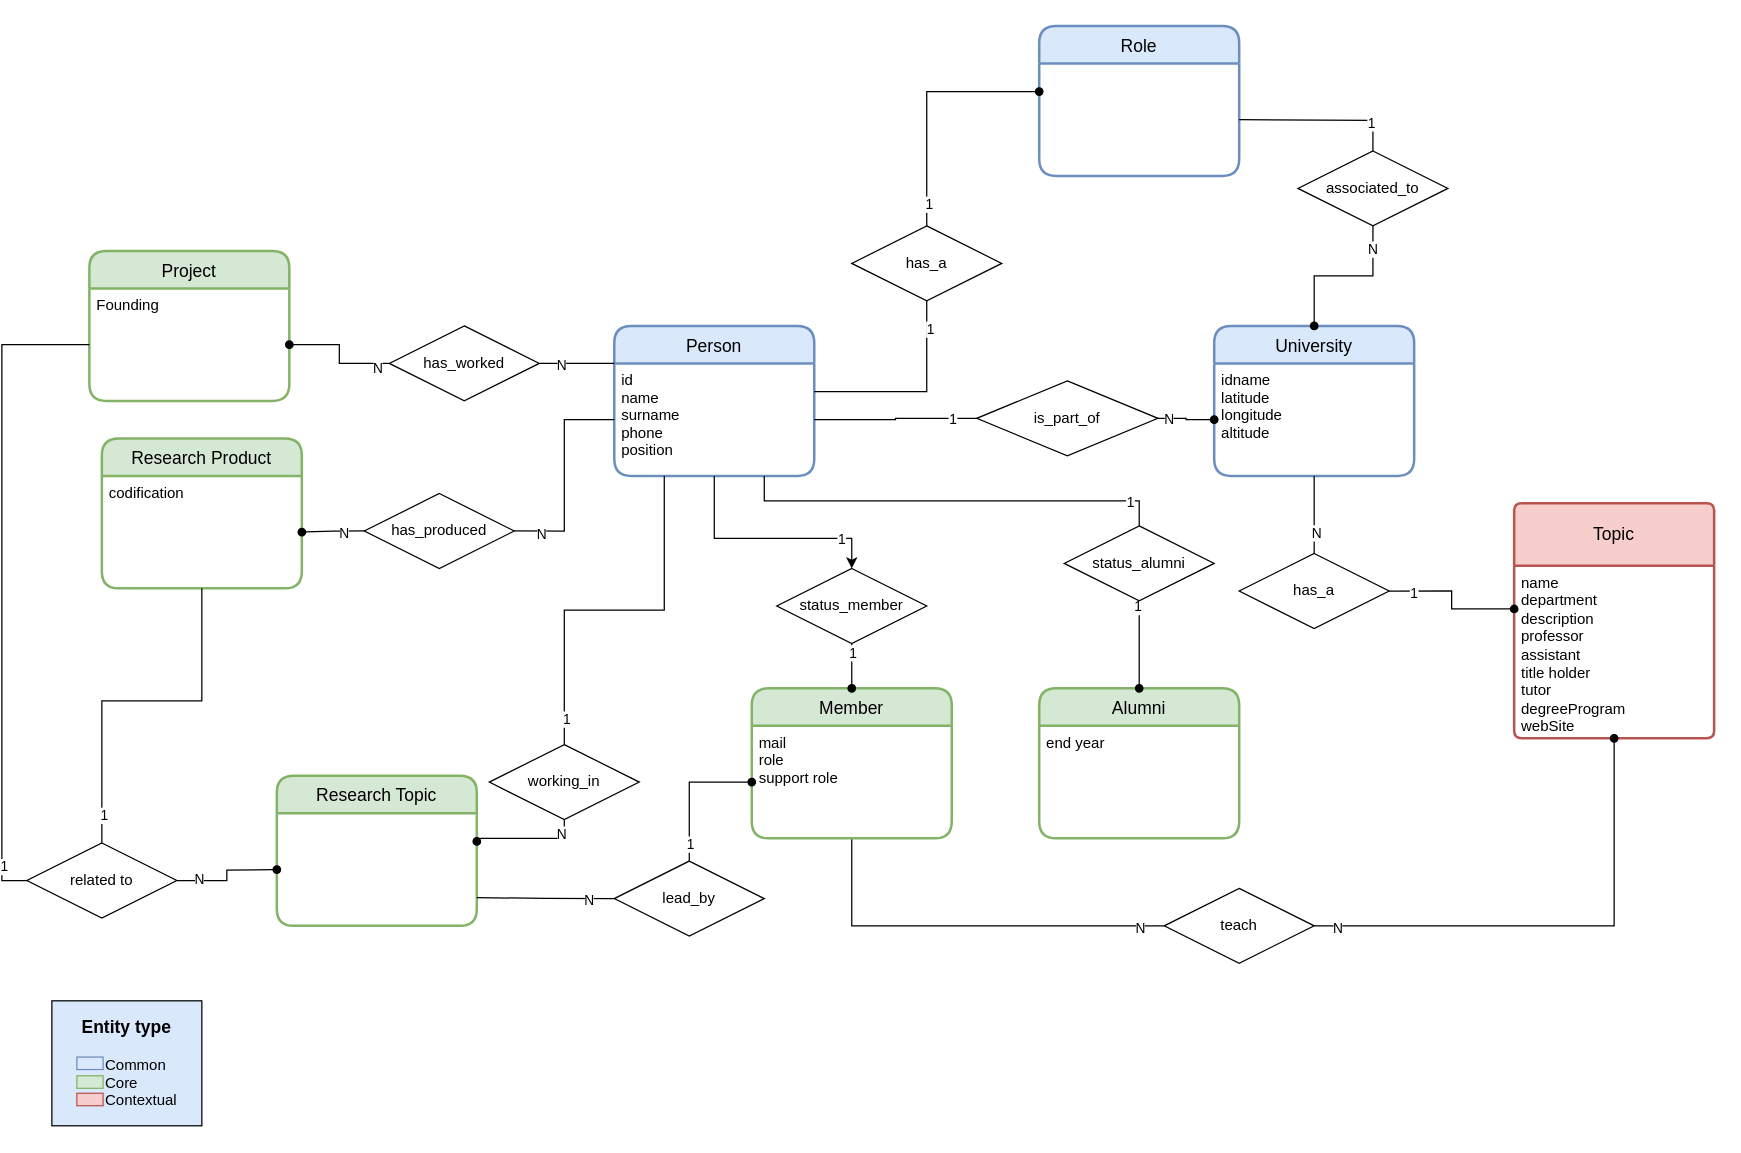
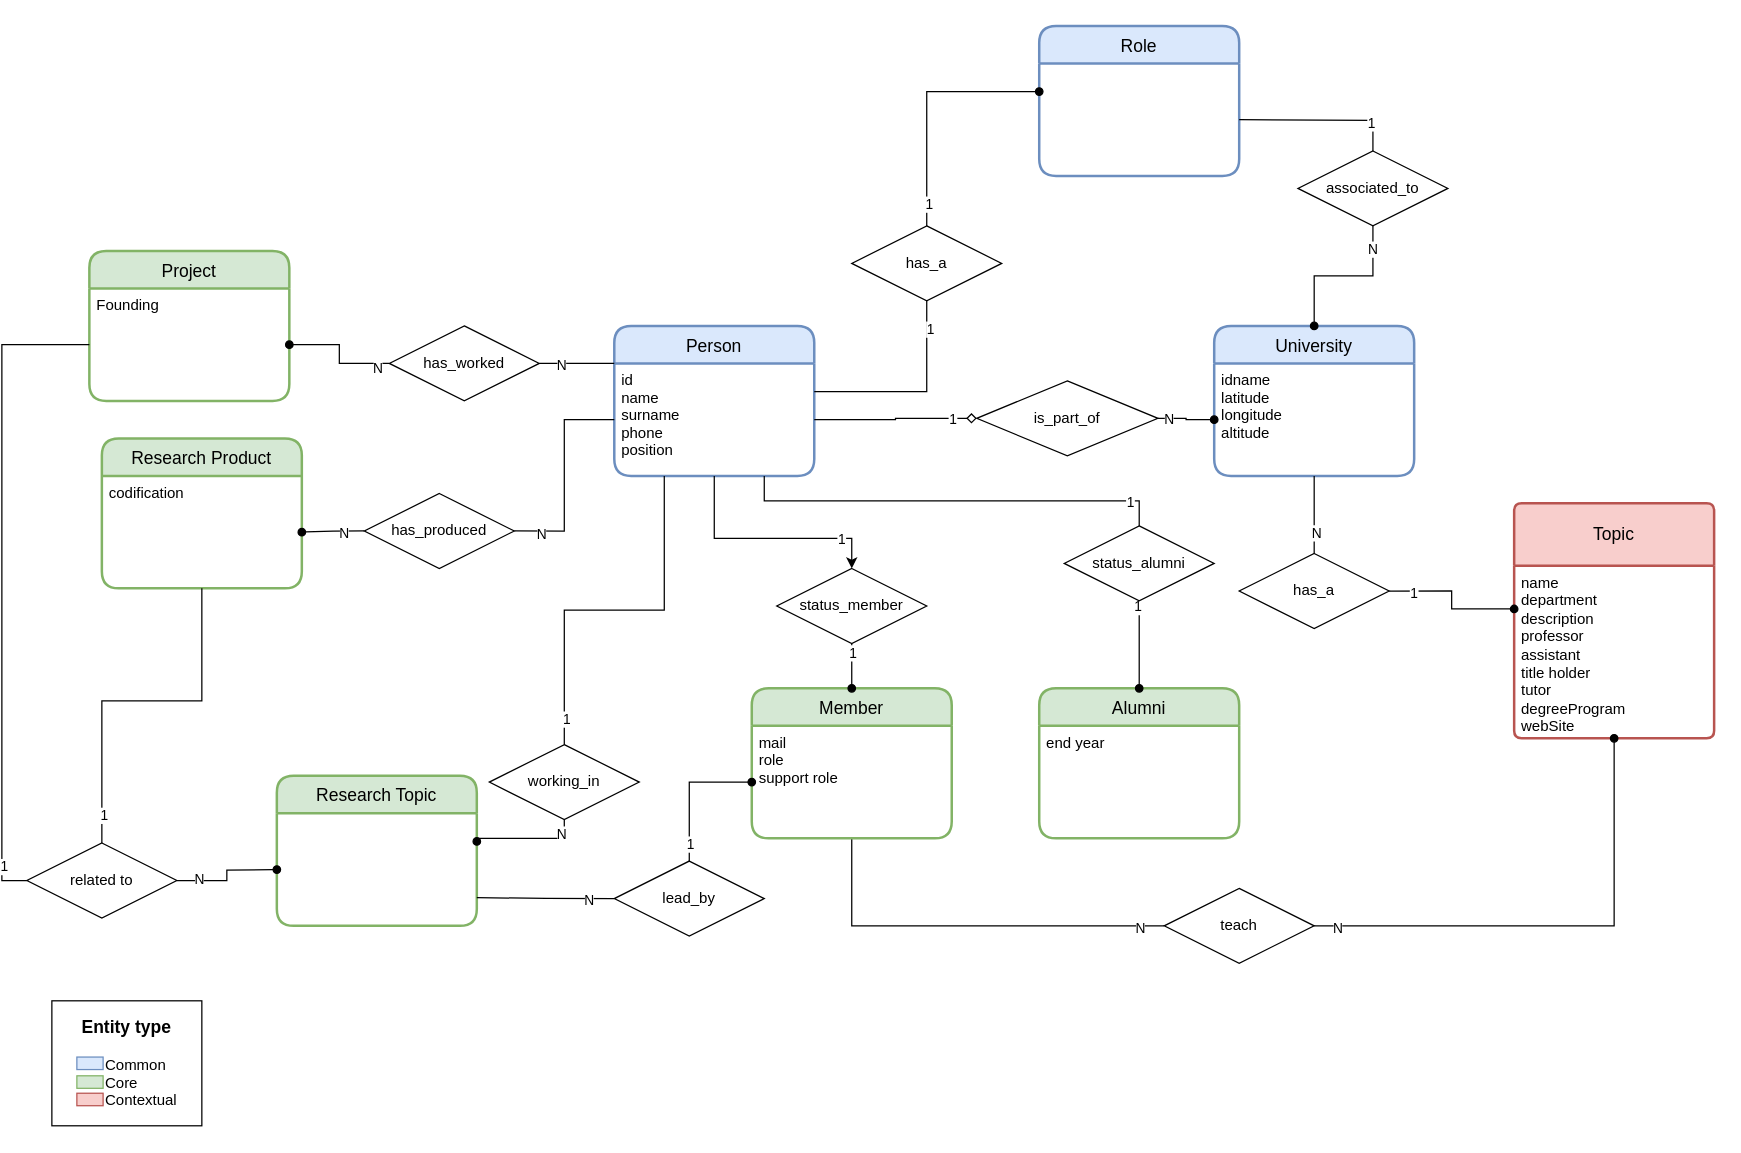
(971, 418) -> (966, 418)
(127, 1063) -> (127, 1063)
